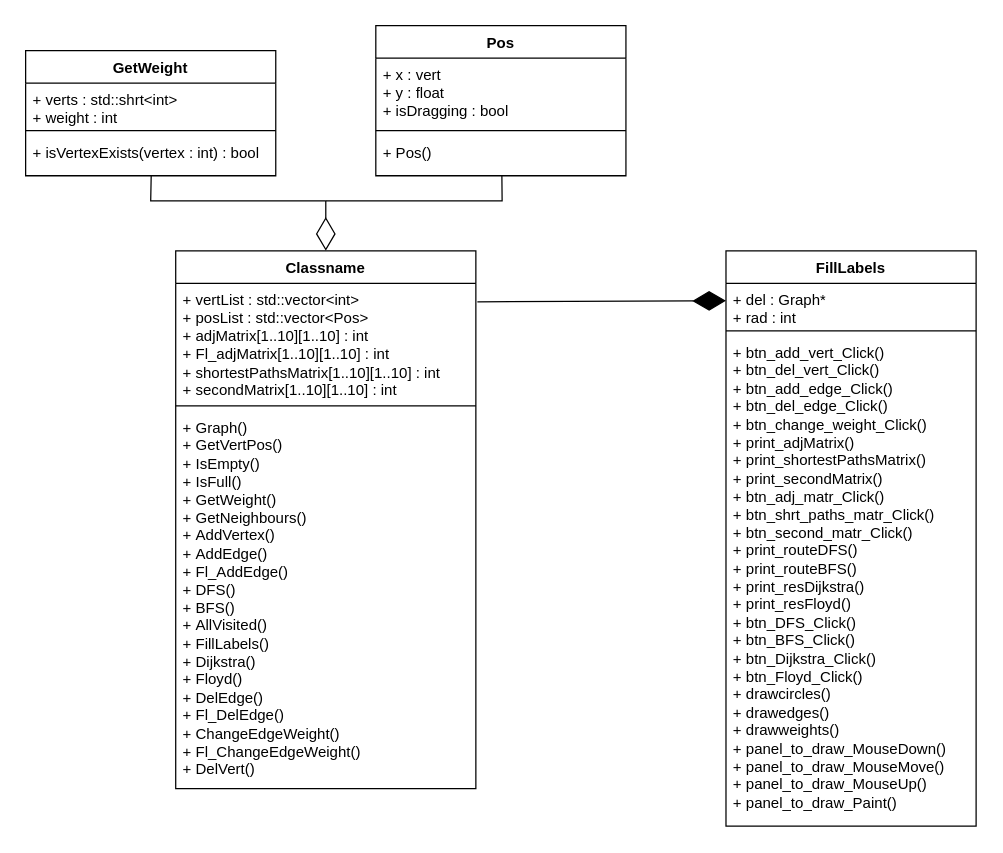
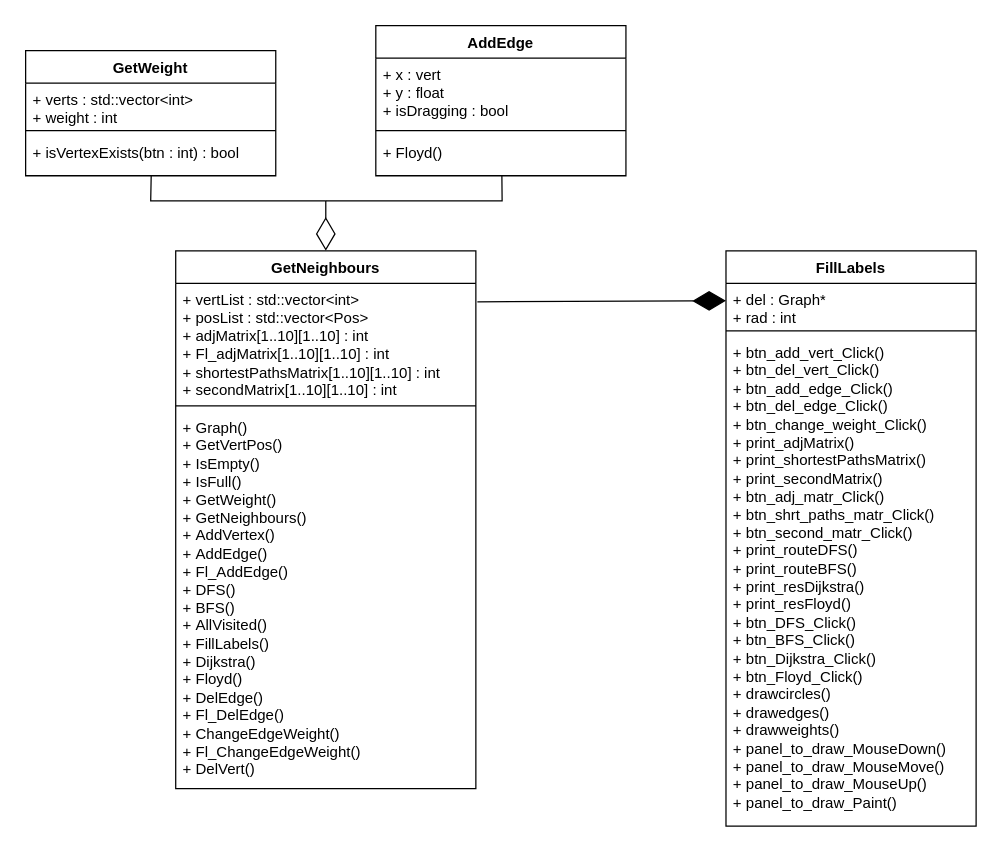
(501, 43) -> (501, 43)
(120, 110) -> (129, 110)
(411, 153) -> (417, 153)
(152, 162) -> (152, 162)
(326, 268) -> (326, 268)
